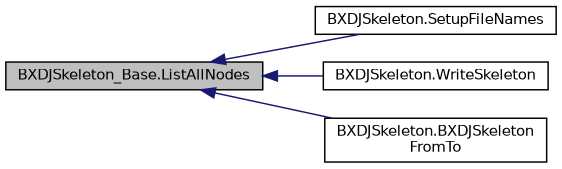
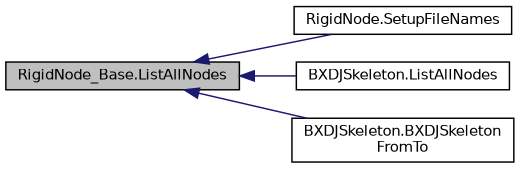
(436, 20) -> (403, 20)
(134, 76) -> (123, 76)
(436, 76) -> (403, 76)
